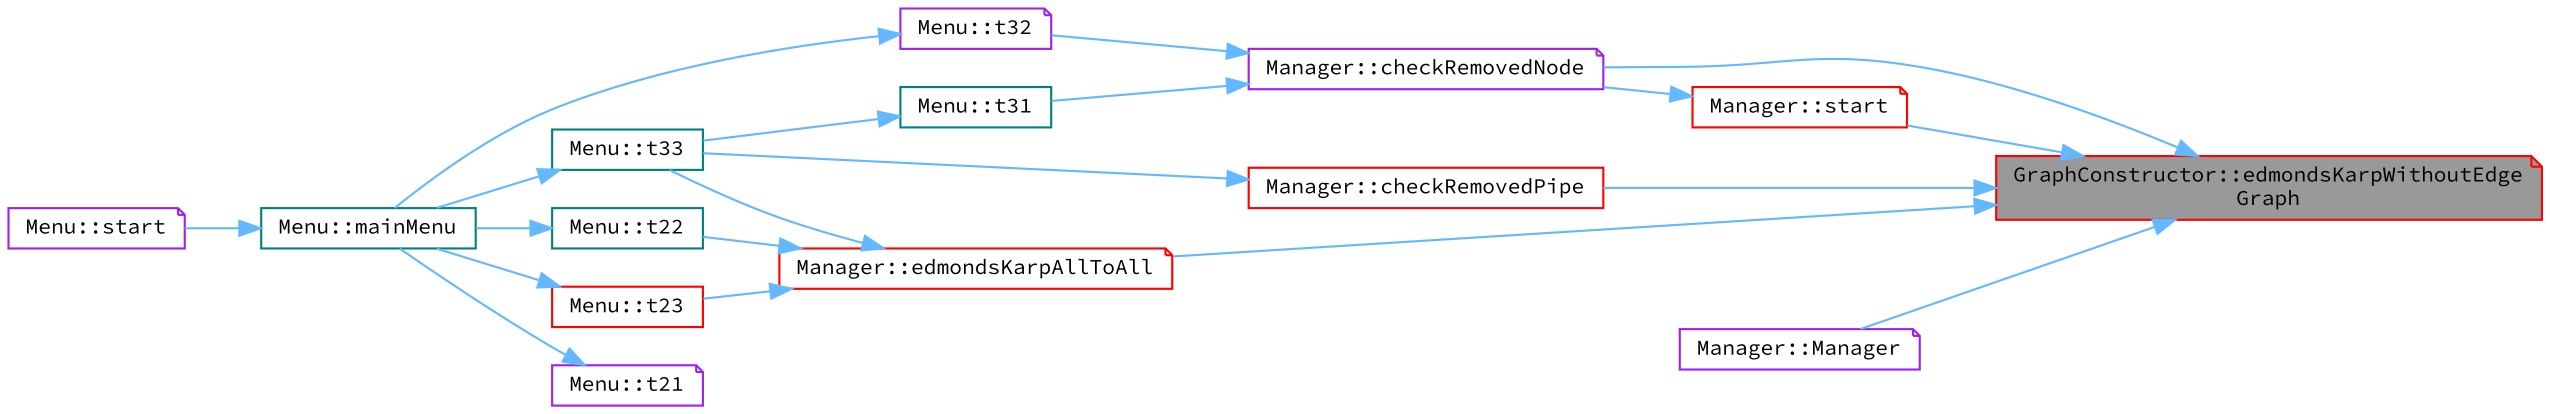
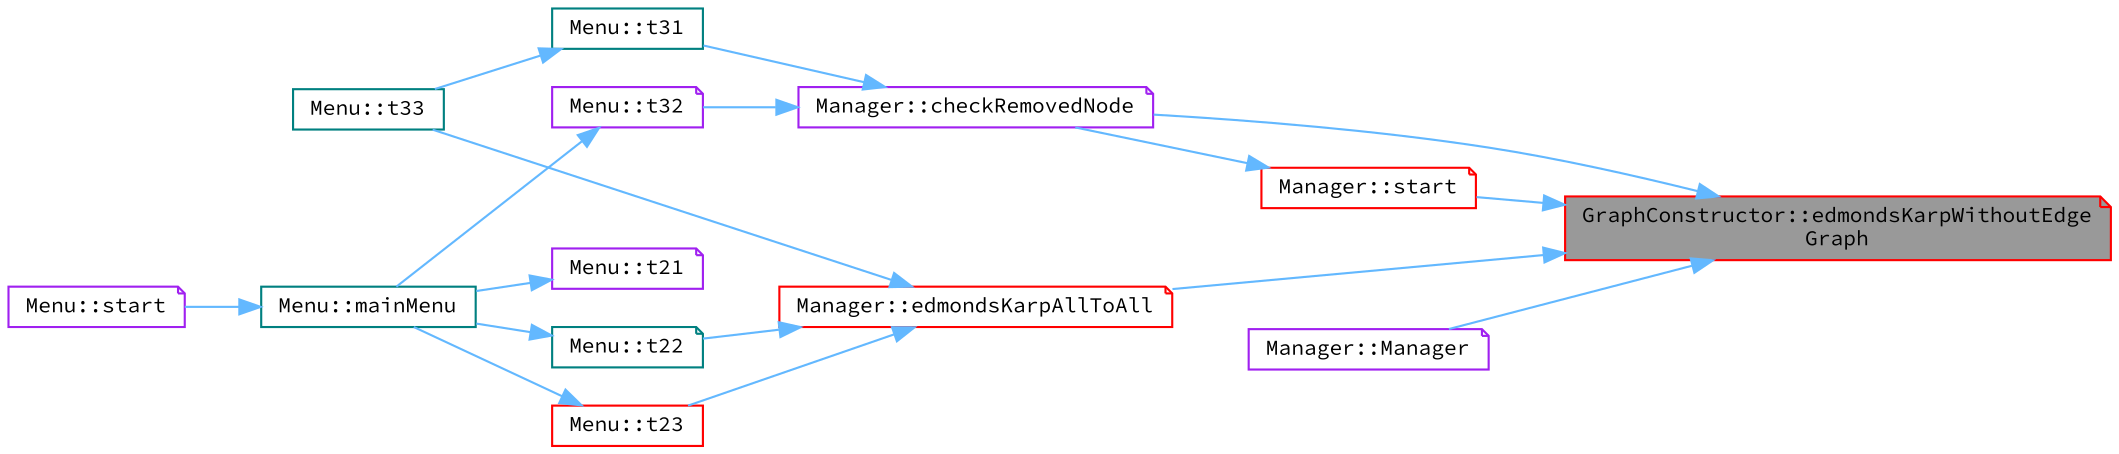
(1426, 188) -> none
(488, 192) -> none
(628, 228) -> (628, 347)
